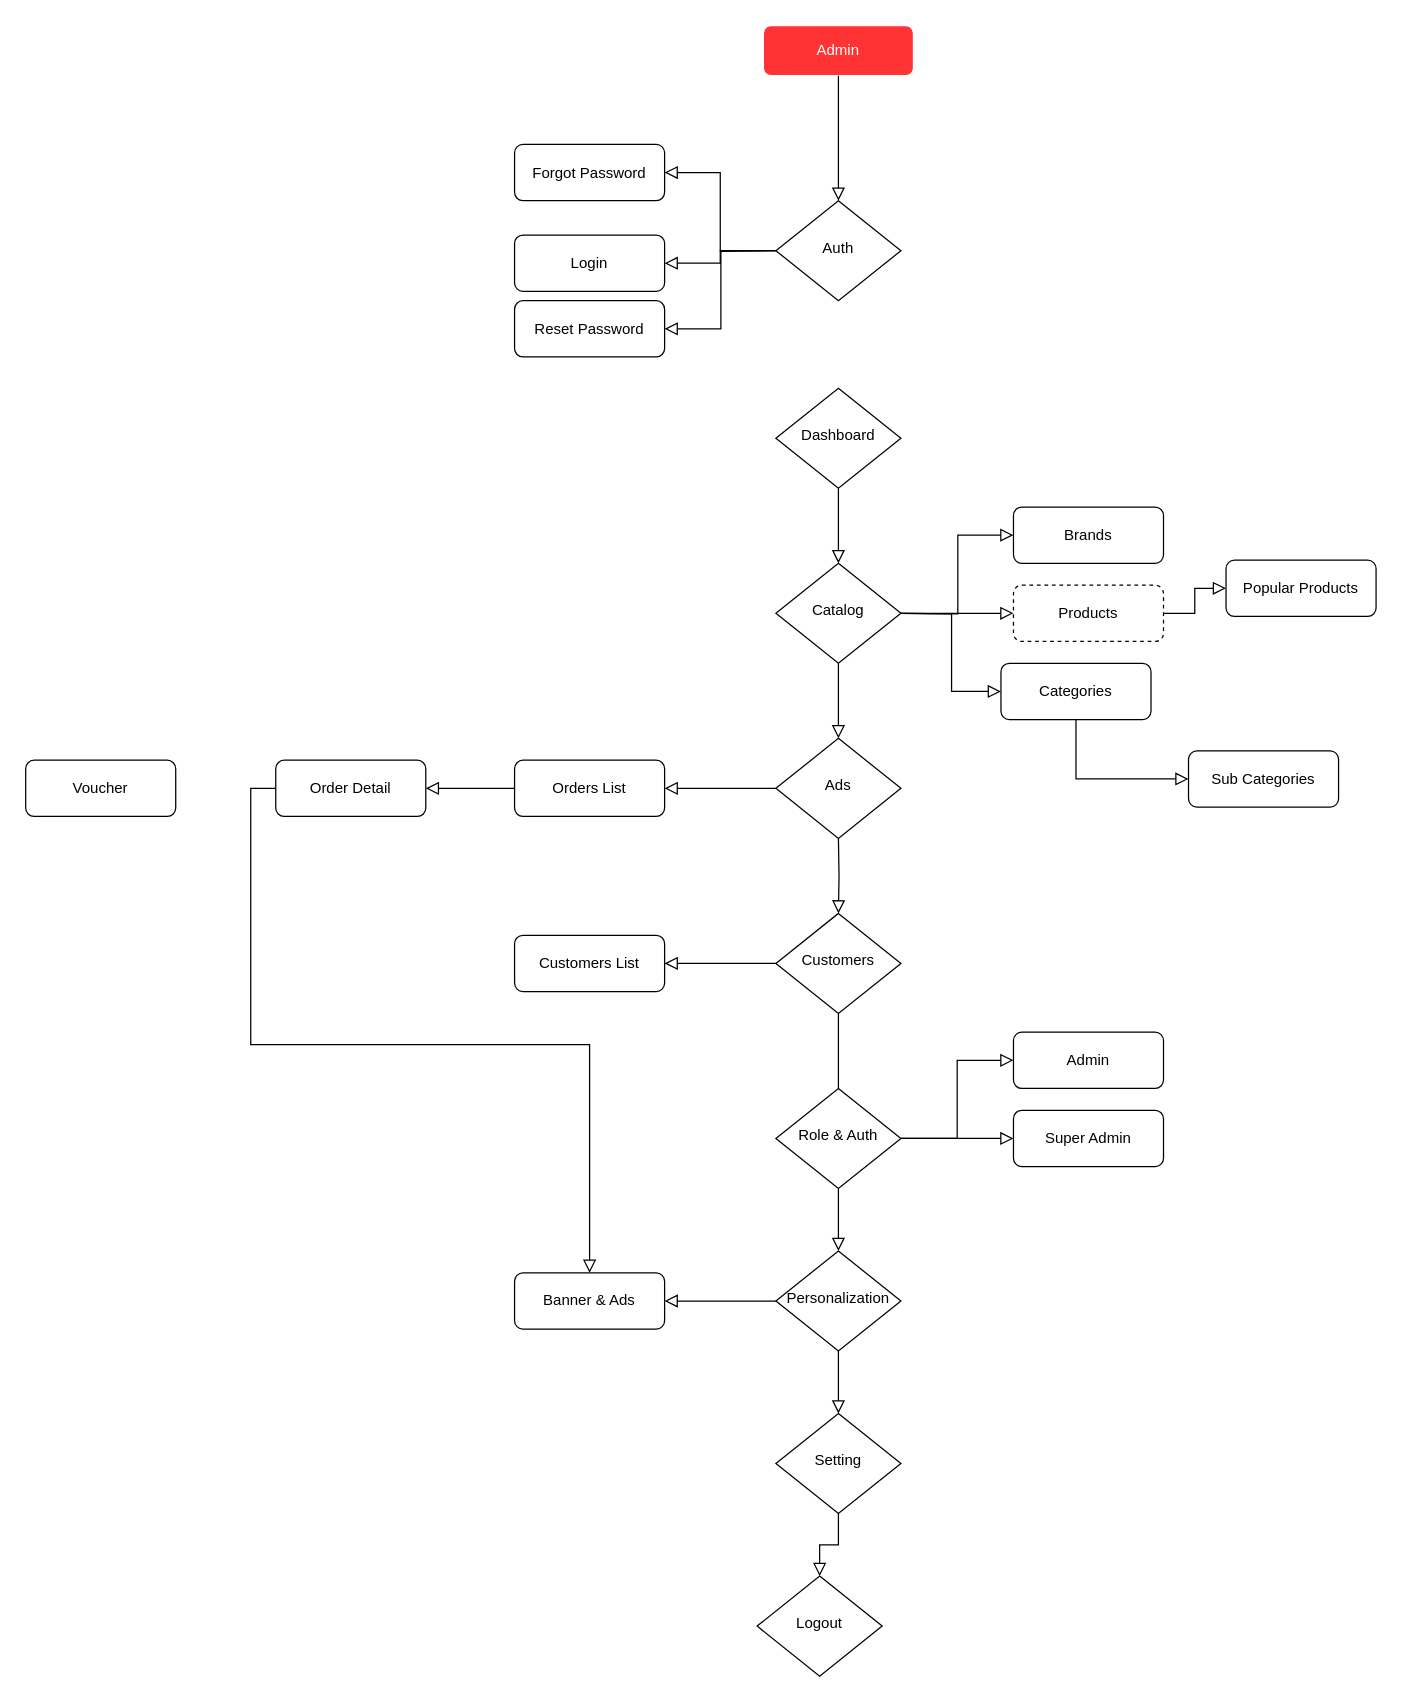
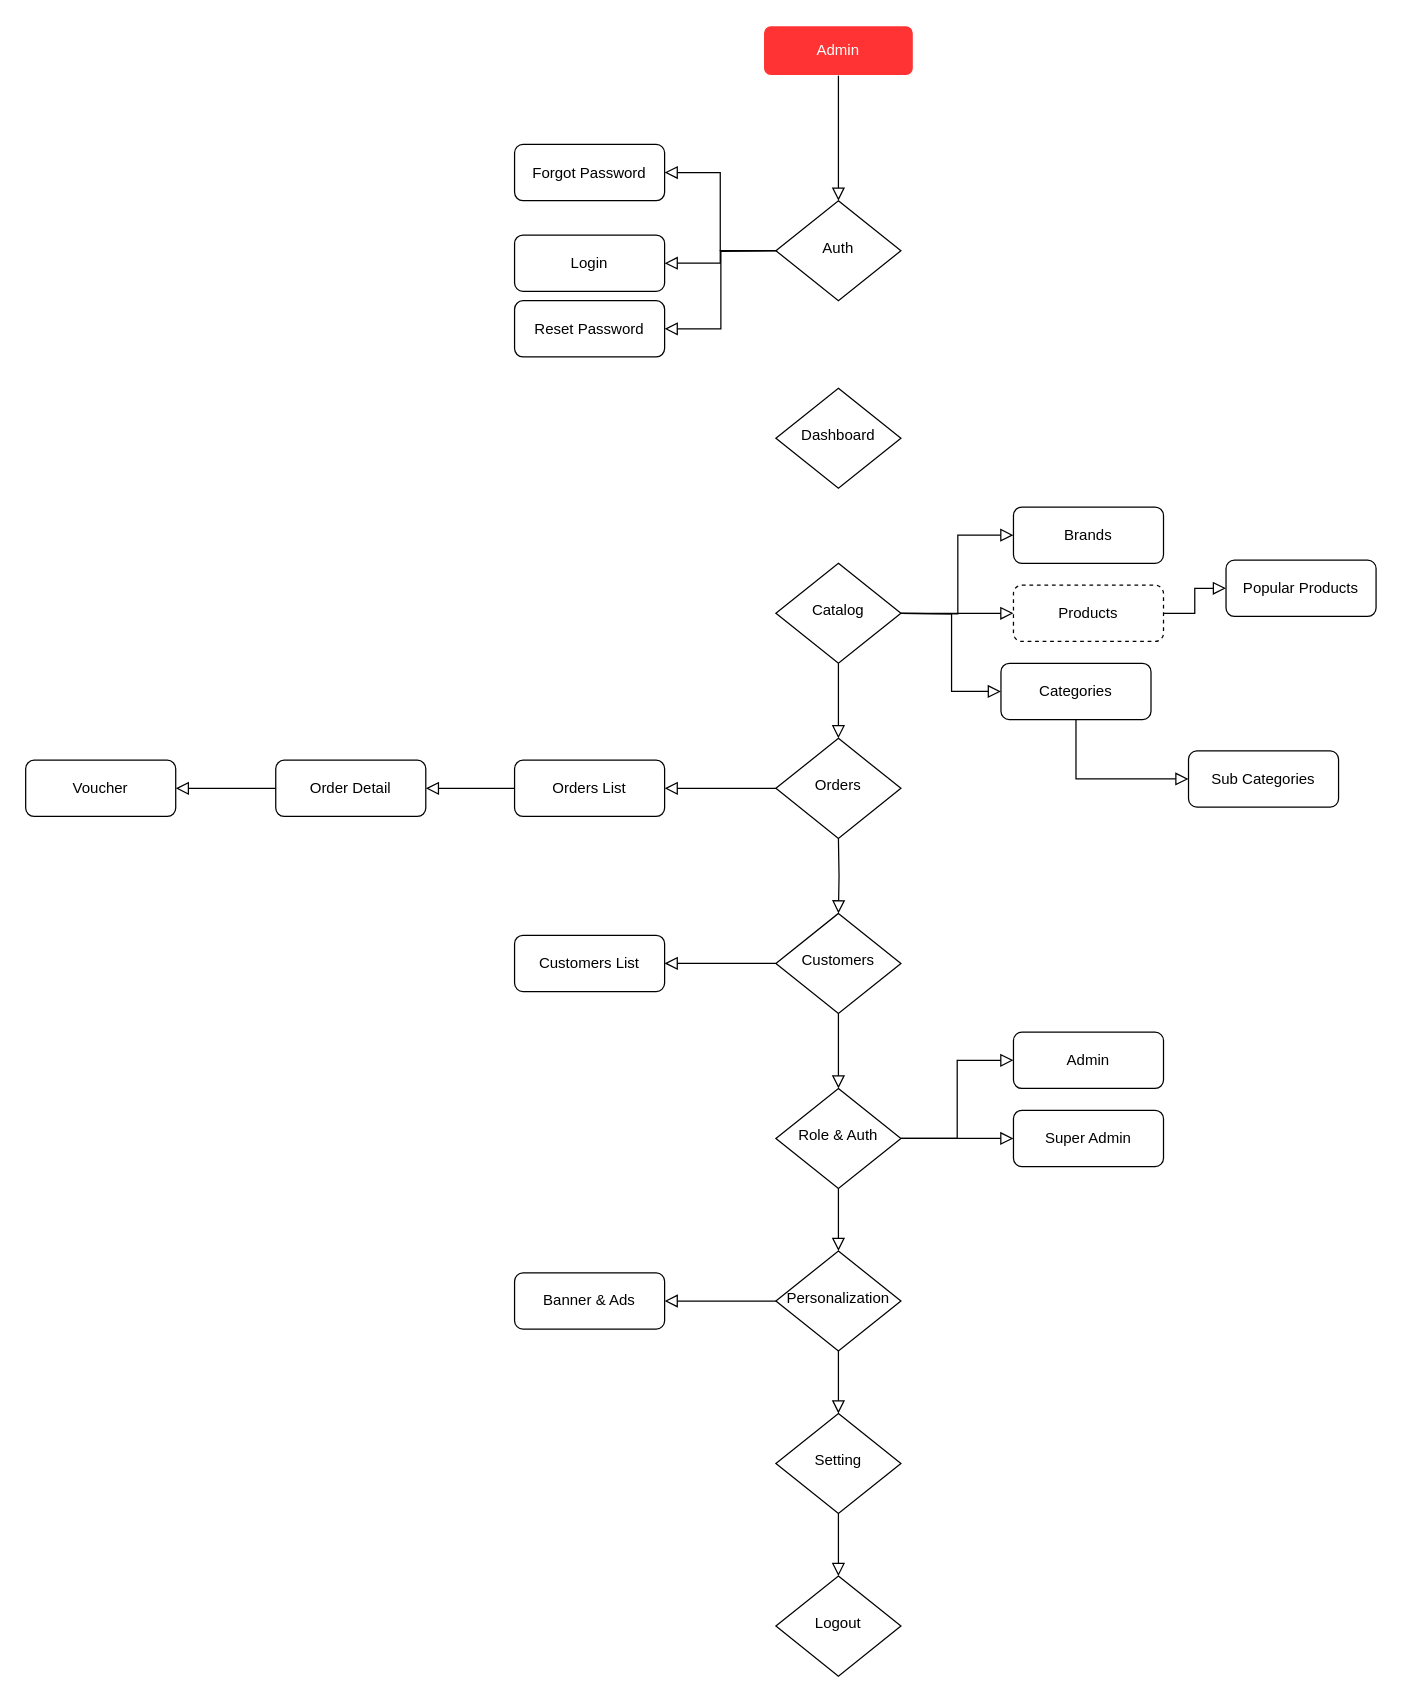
(838, 519) -> none
(838, 786) -> (838, 786)
(399, 1044) -> (220, 788)
(838, 1080) -> (838, 1074)
(819, 1626) -> (838, 1626)
